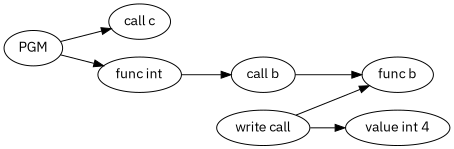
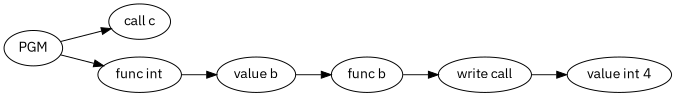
(263, 75) -> (256, 75)
(328, 102) -> (416, 75)
